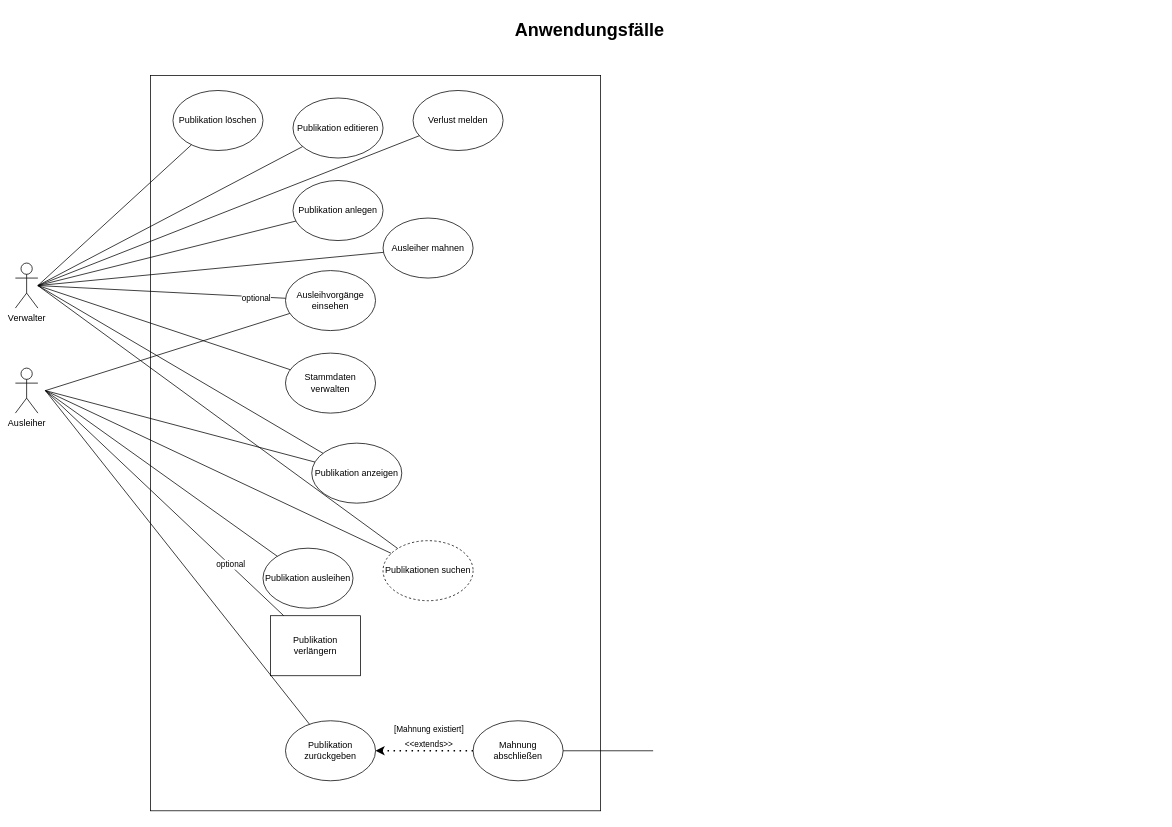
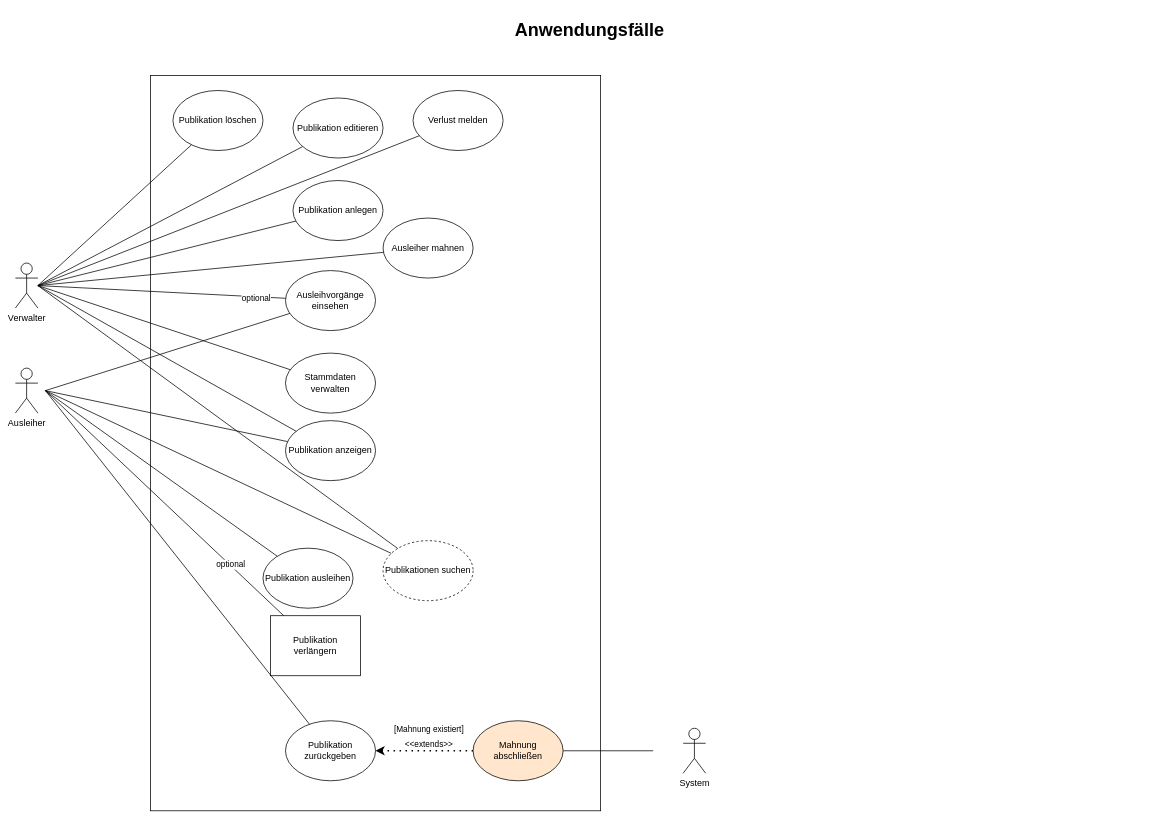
(357, 473) -> (330, 450)
(518, 750) -> (518, 750)
none -> (694, 750)
